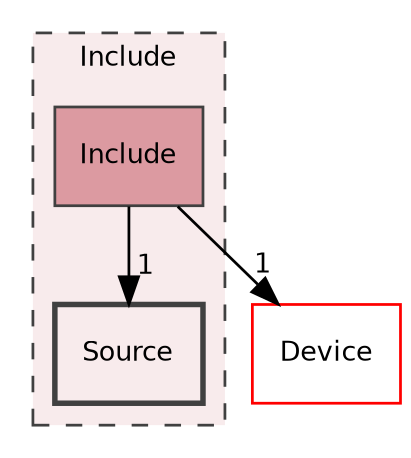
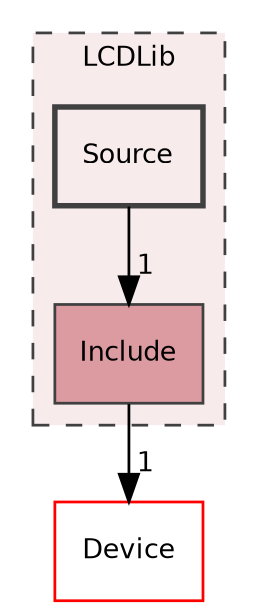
(129, 59) -> (129, 59)
(129, 242) -> (129, 242)
